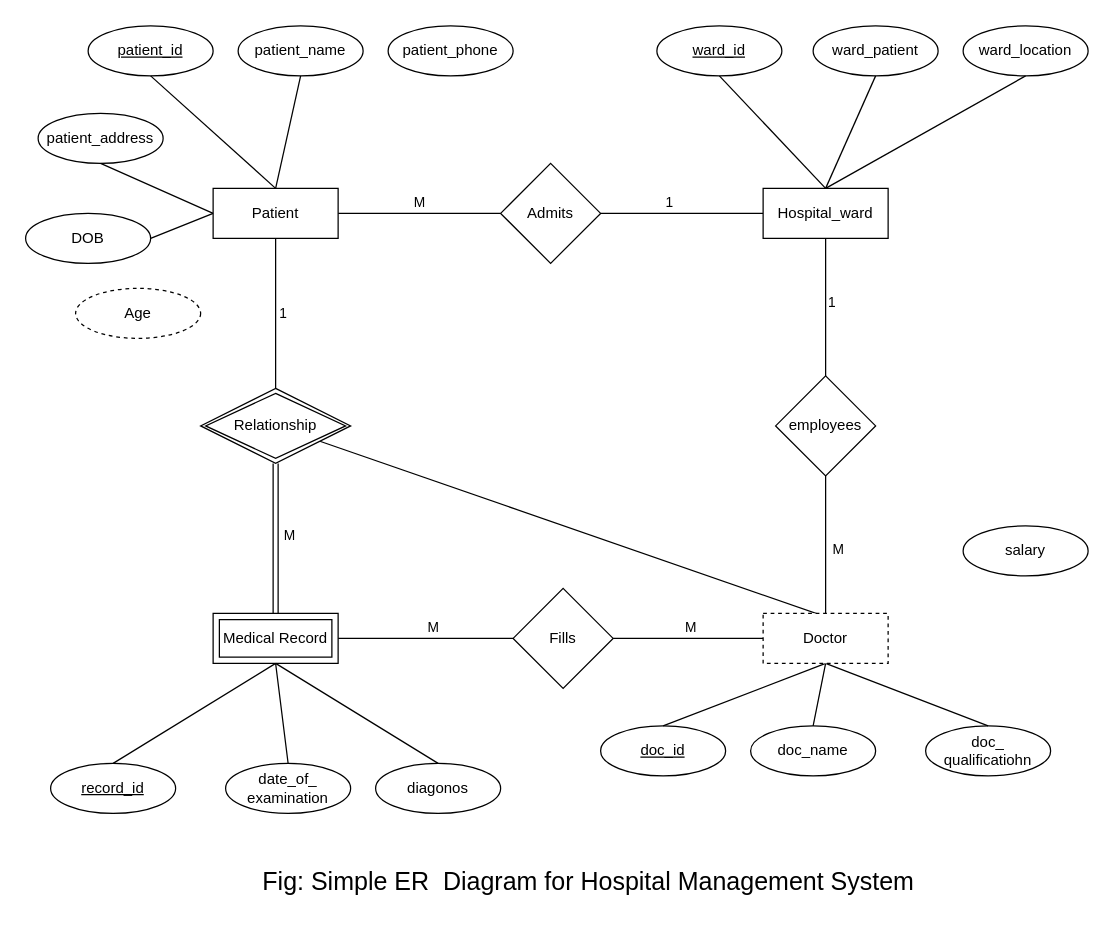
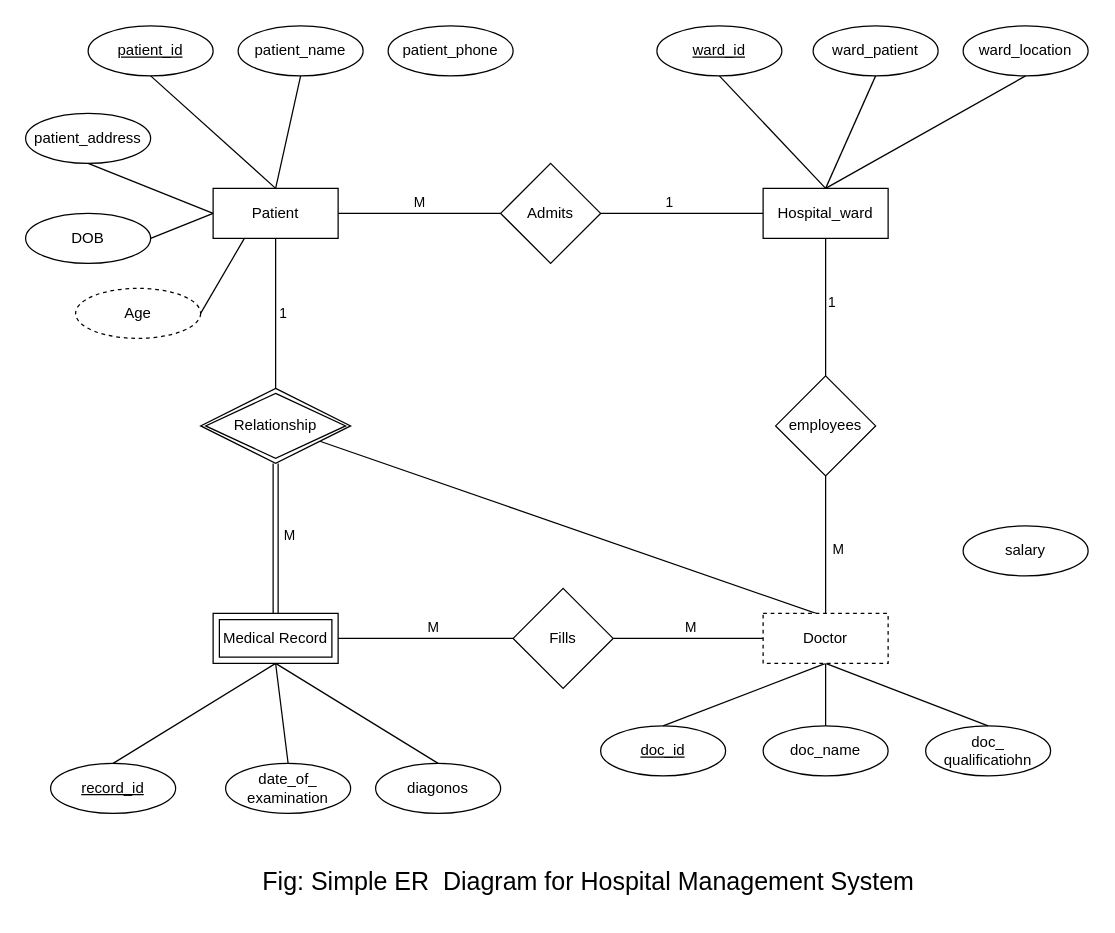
(101, 138) -> (88, 138)
none -> (223, 276)
(813, 751) -> (826, 751)
